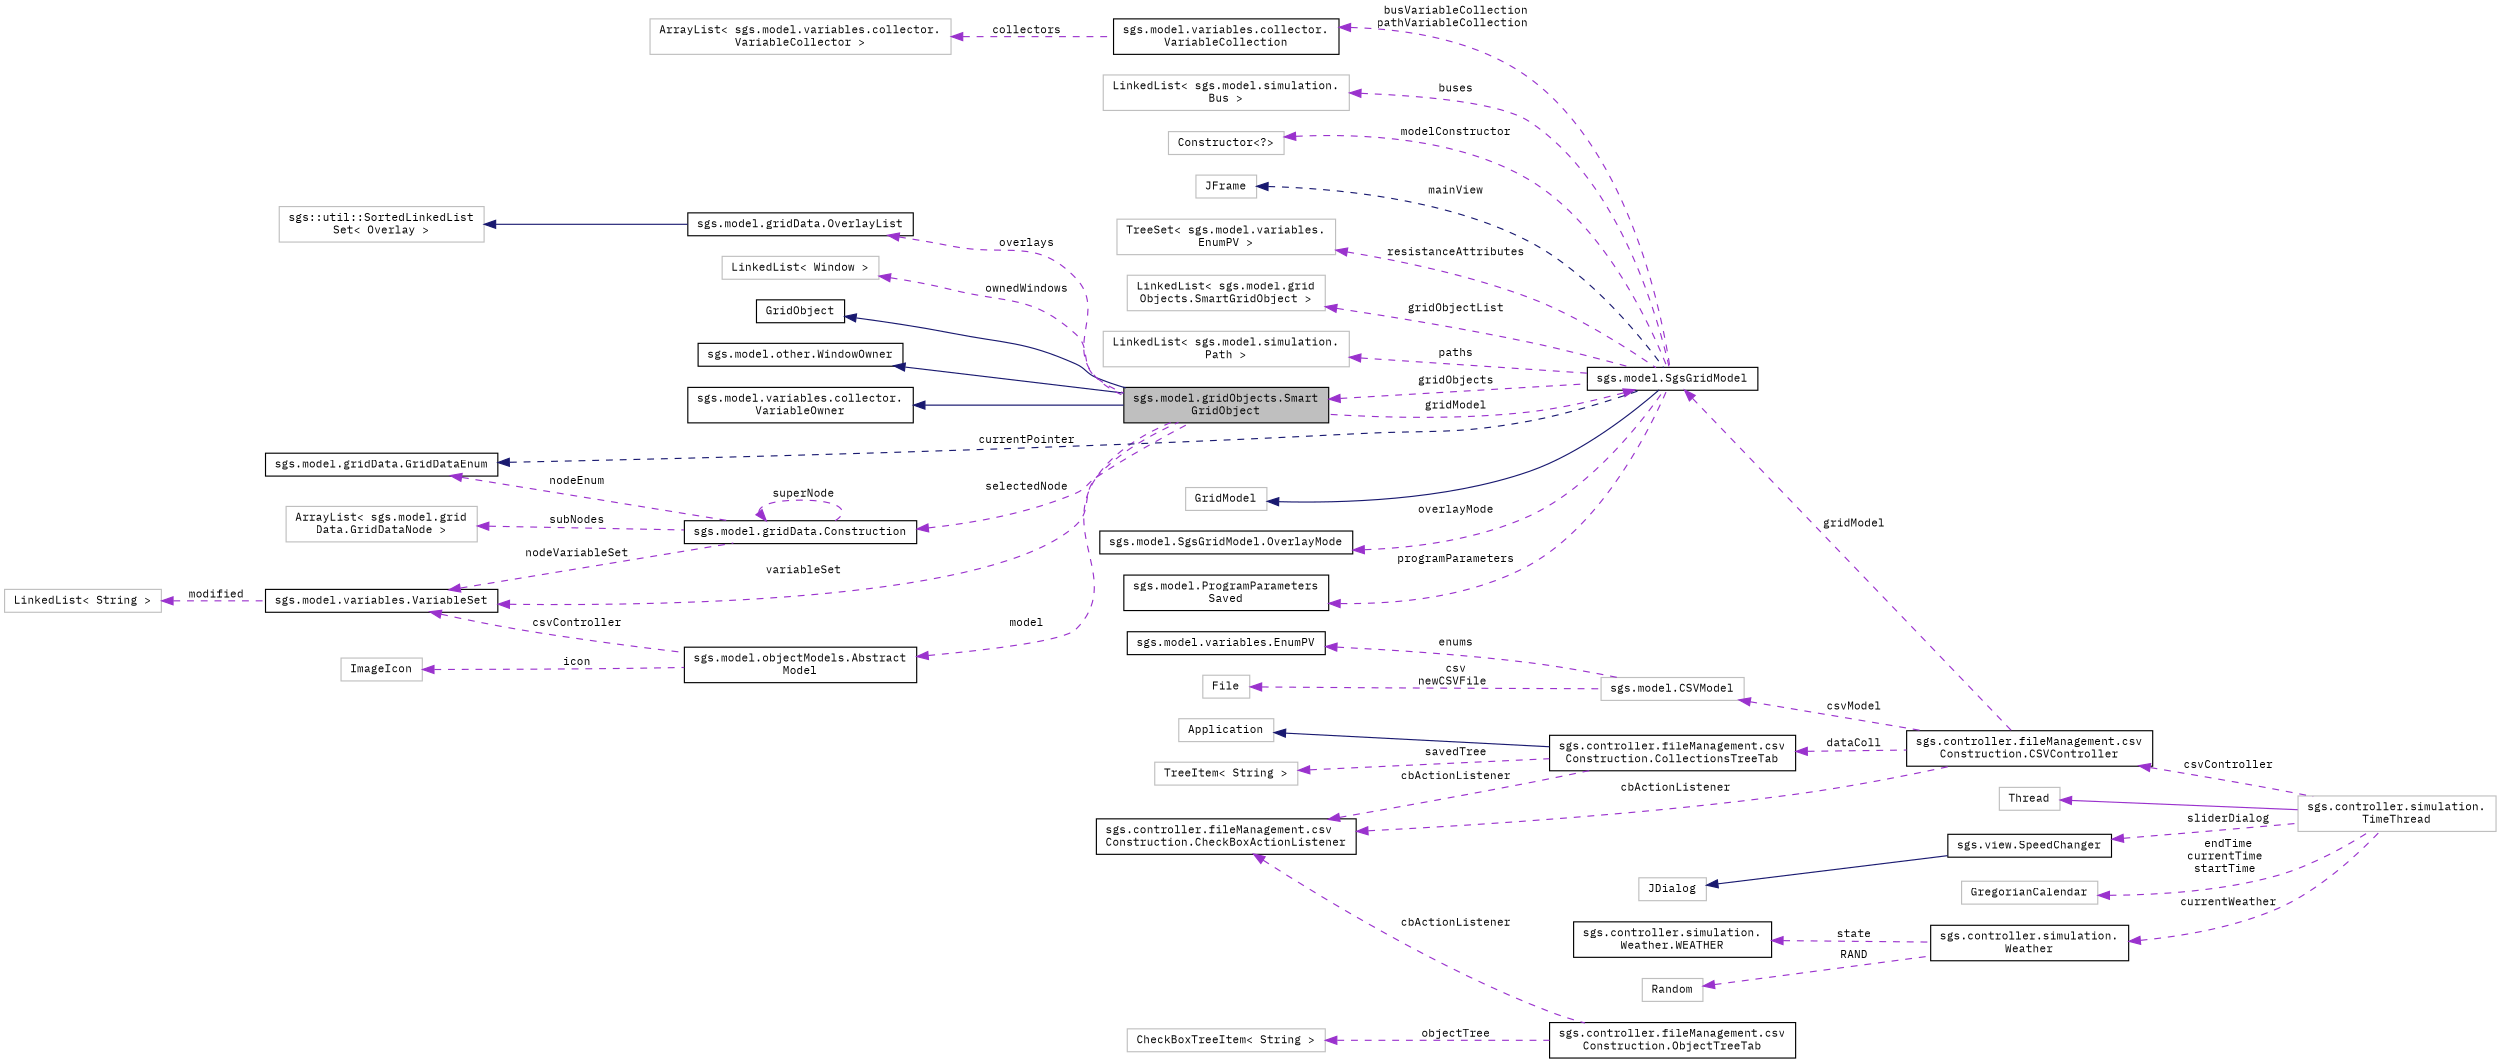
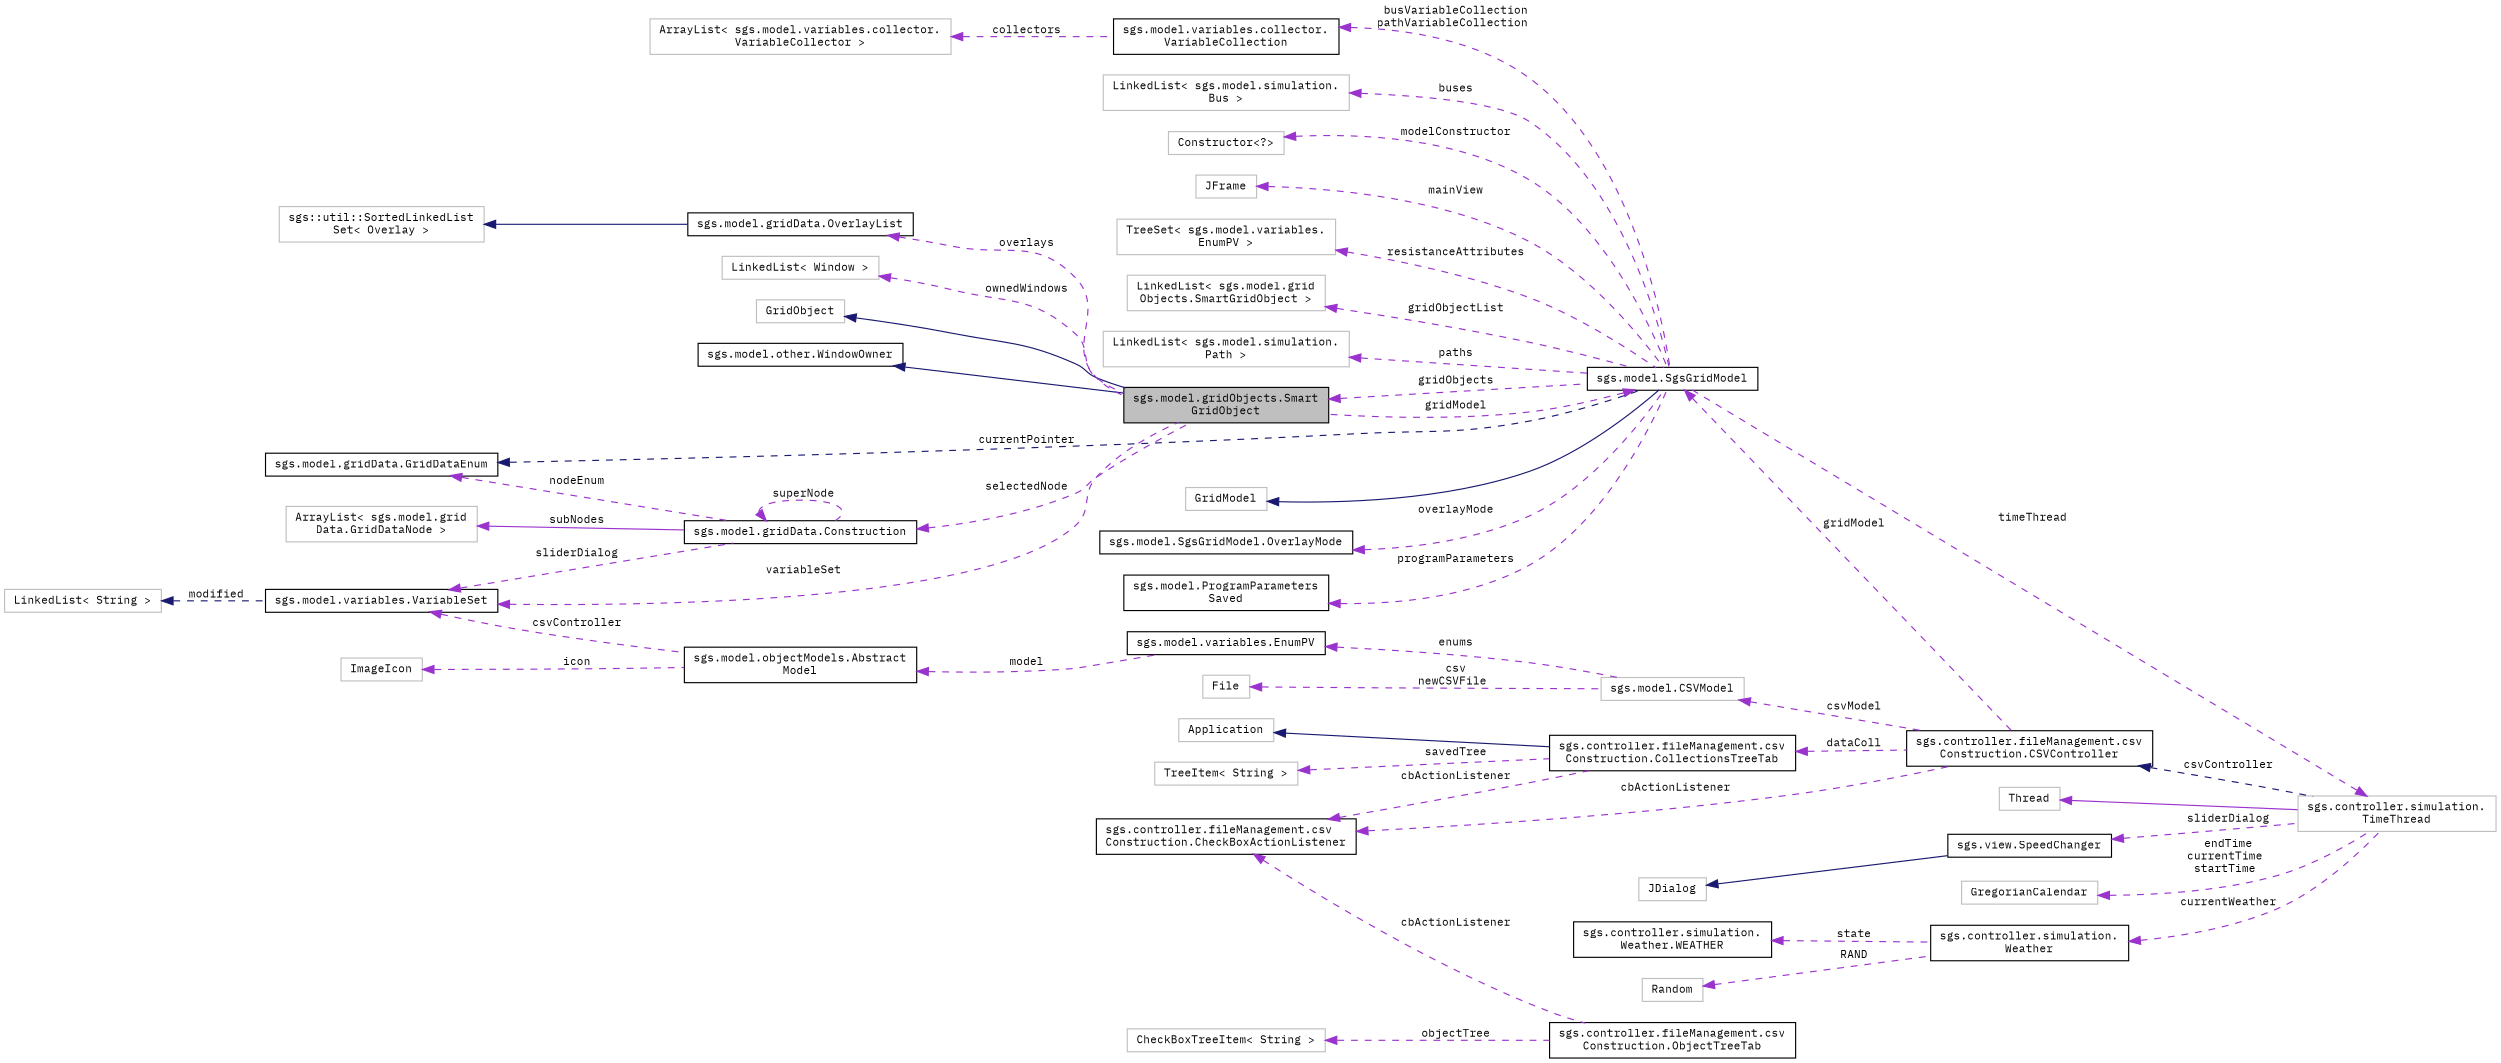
(1491, 225) -> (1491, 225)
(801, 311) -> (801, 311)
(801, 405) -> none
(587, 528) -> (587, 528)
(574, 553) -> (574, 553)
(1094, 583) -> (1045, 670)
none -> (2024, 590)
(219, 601) -> (219, 601)
(2232, 781) -> (2232, 781)
